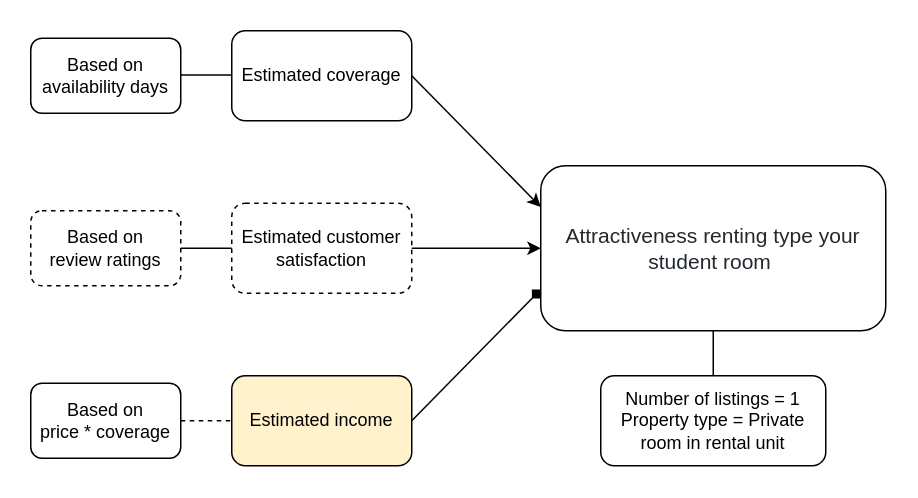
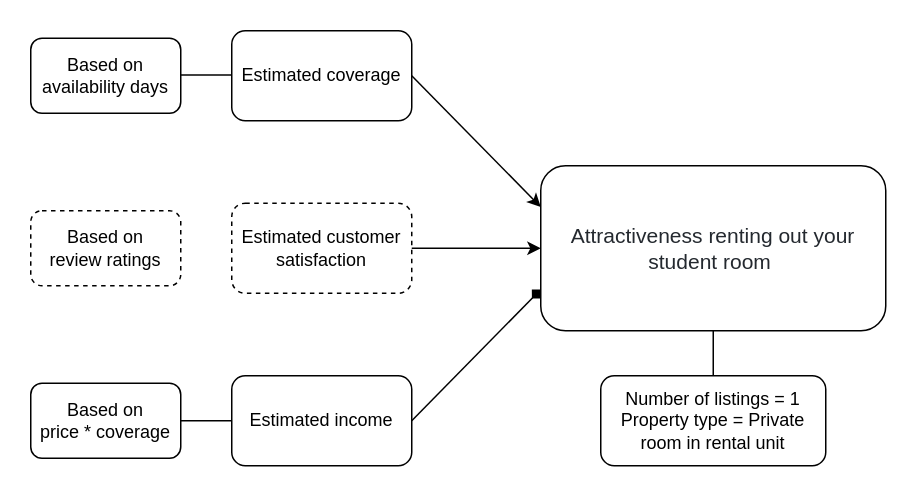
(206, 248) -> none
(713, 248) -> (713, 248)
(207, 421) -> (207, 421)
(322, 421) -> (322, 421)
